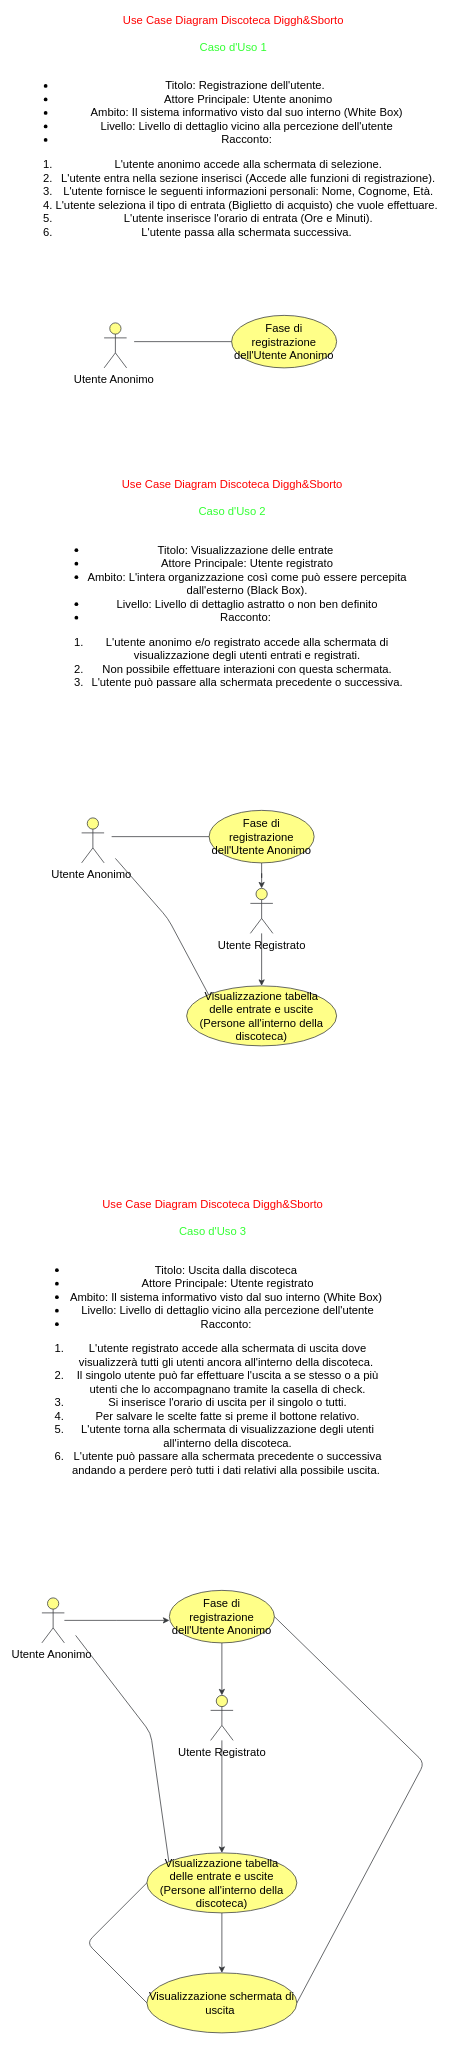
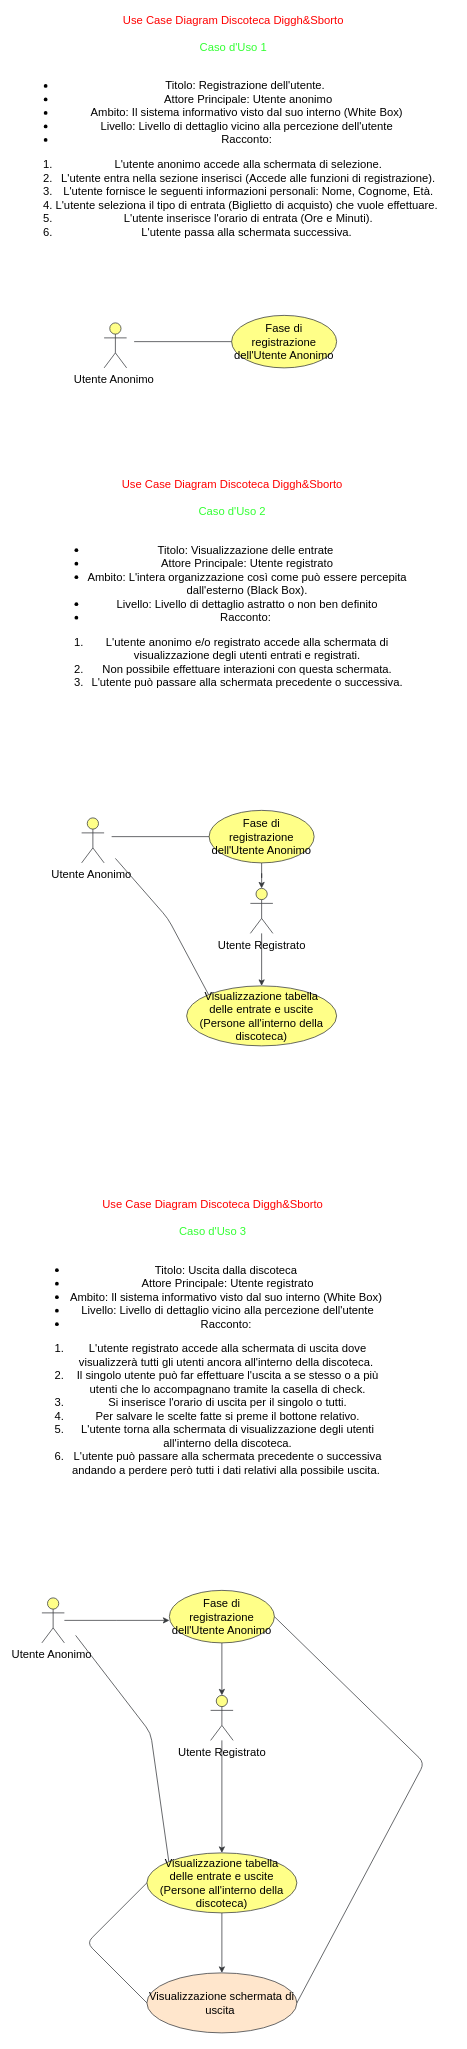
(222, 2003) -> (222, 2003)
